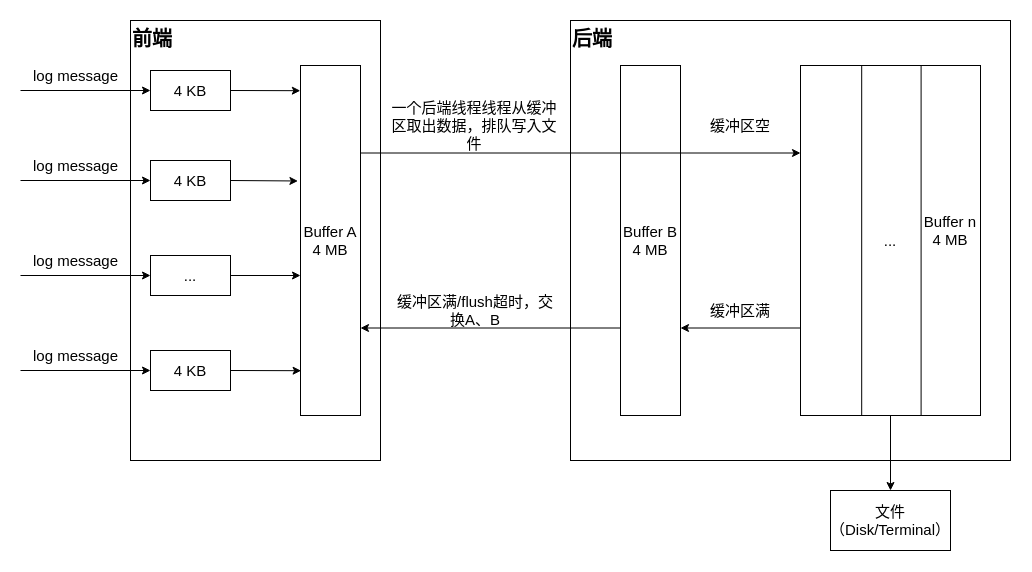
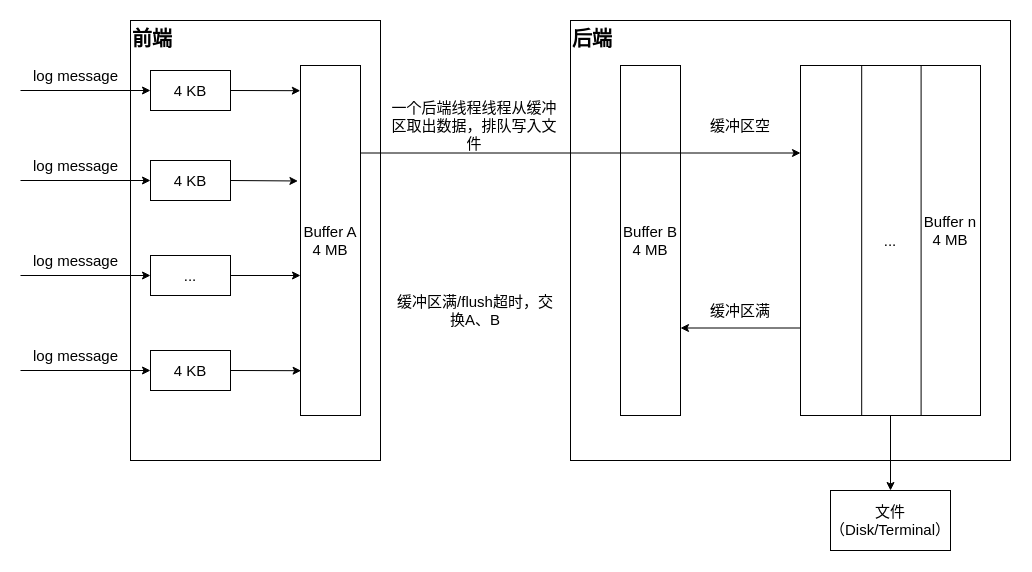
(494, 328) -> none
